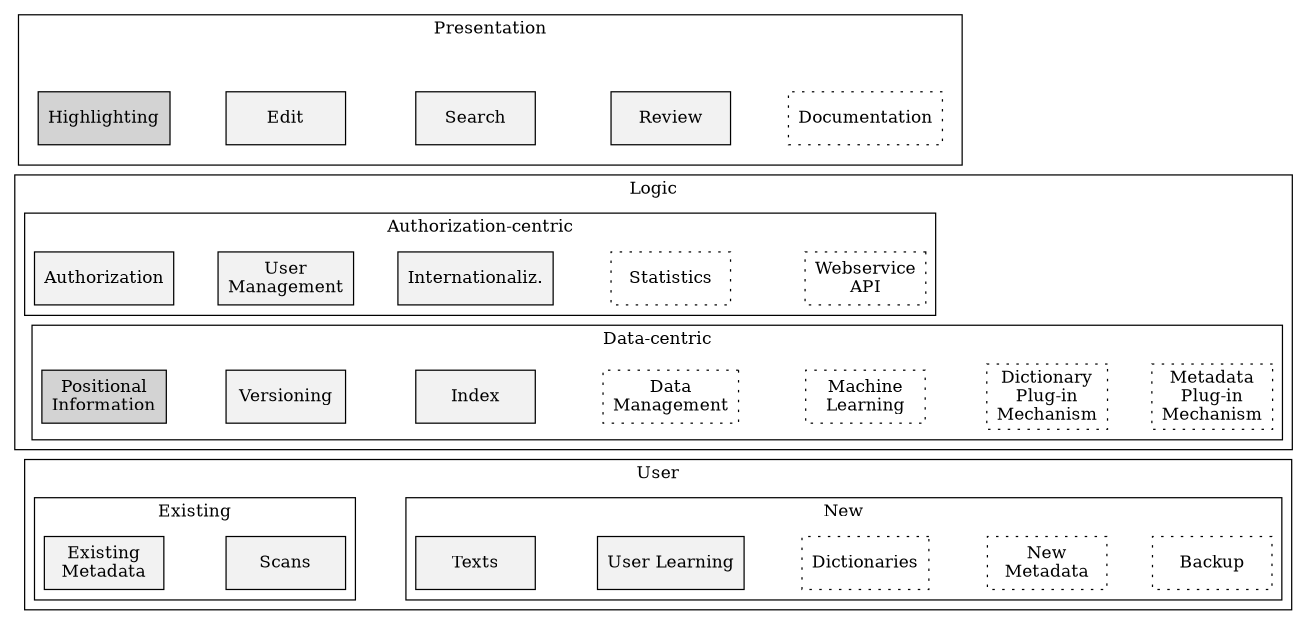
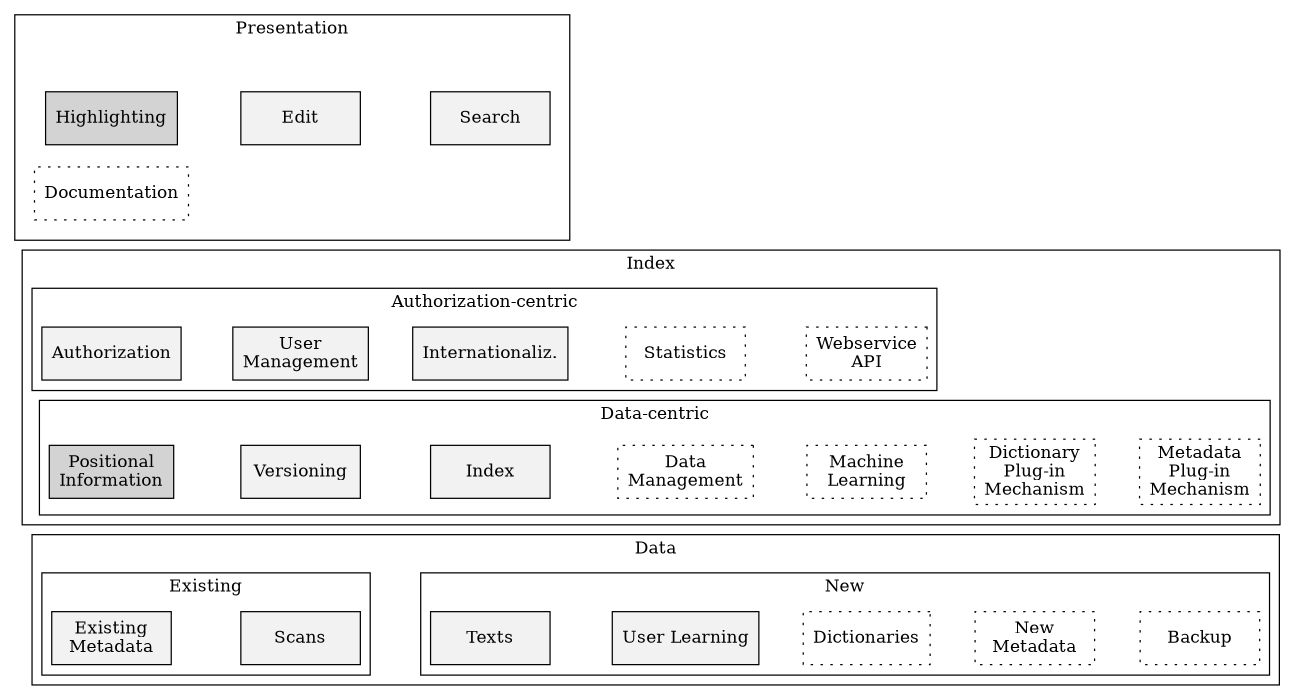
(671, 118) -> none
(654, 189) -> (651, 264)
(658, 474) -> (656, 549)
